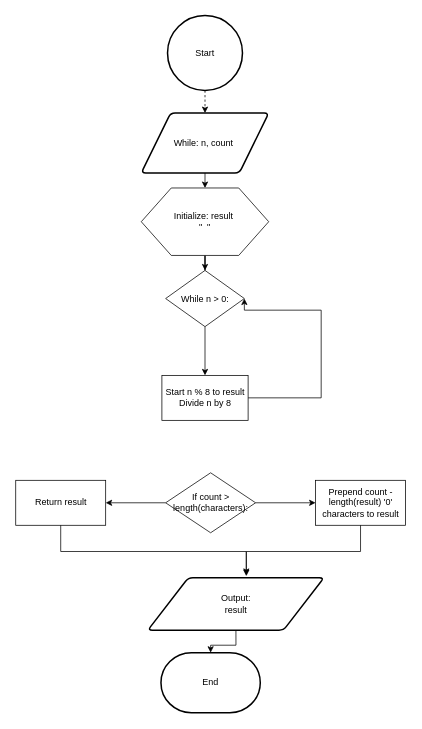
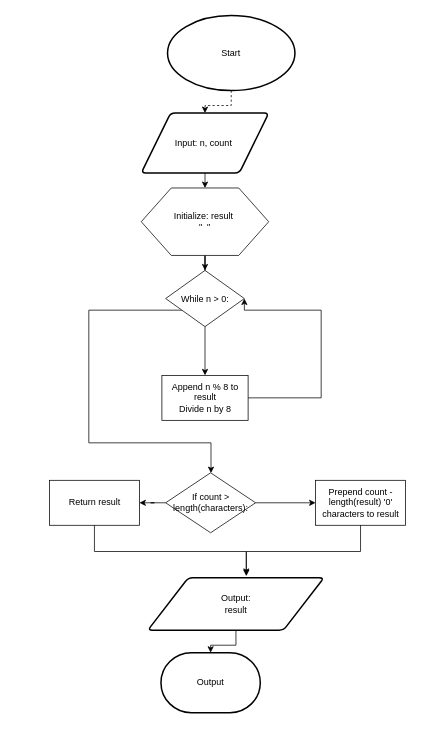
(205, 53) -> (231, 53)
(205, 143) -> (205, 143)
none -> (89, 377)
(206, 398) -> (206, 398)
(61, 503) -> (95, 503)
(211, 683) -> (211, 683)
